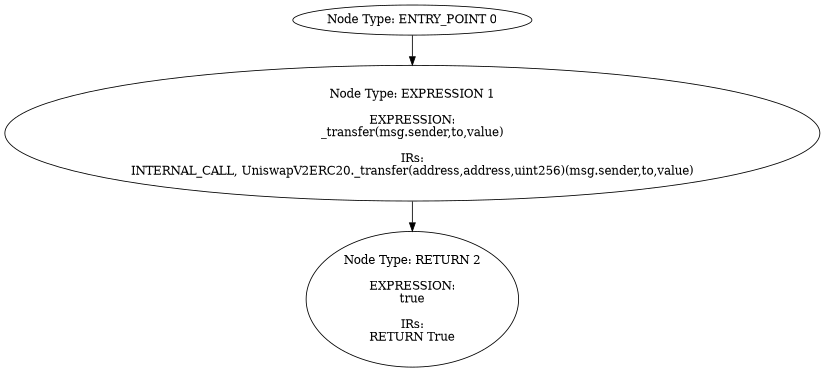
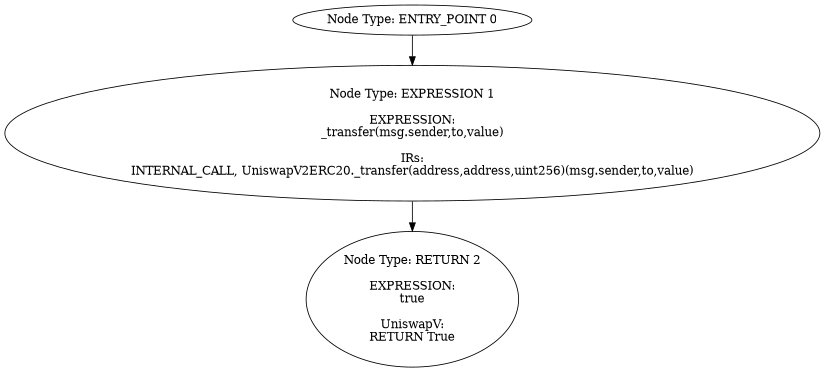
(412, 299) -> (412, 299)
